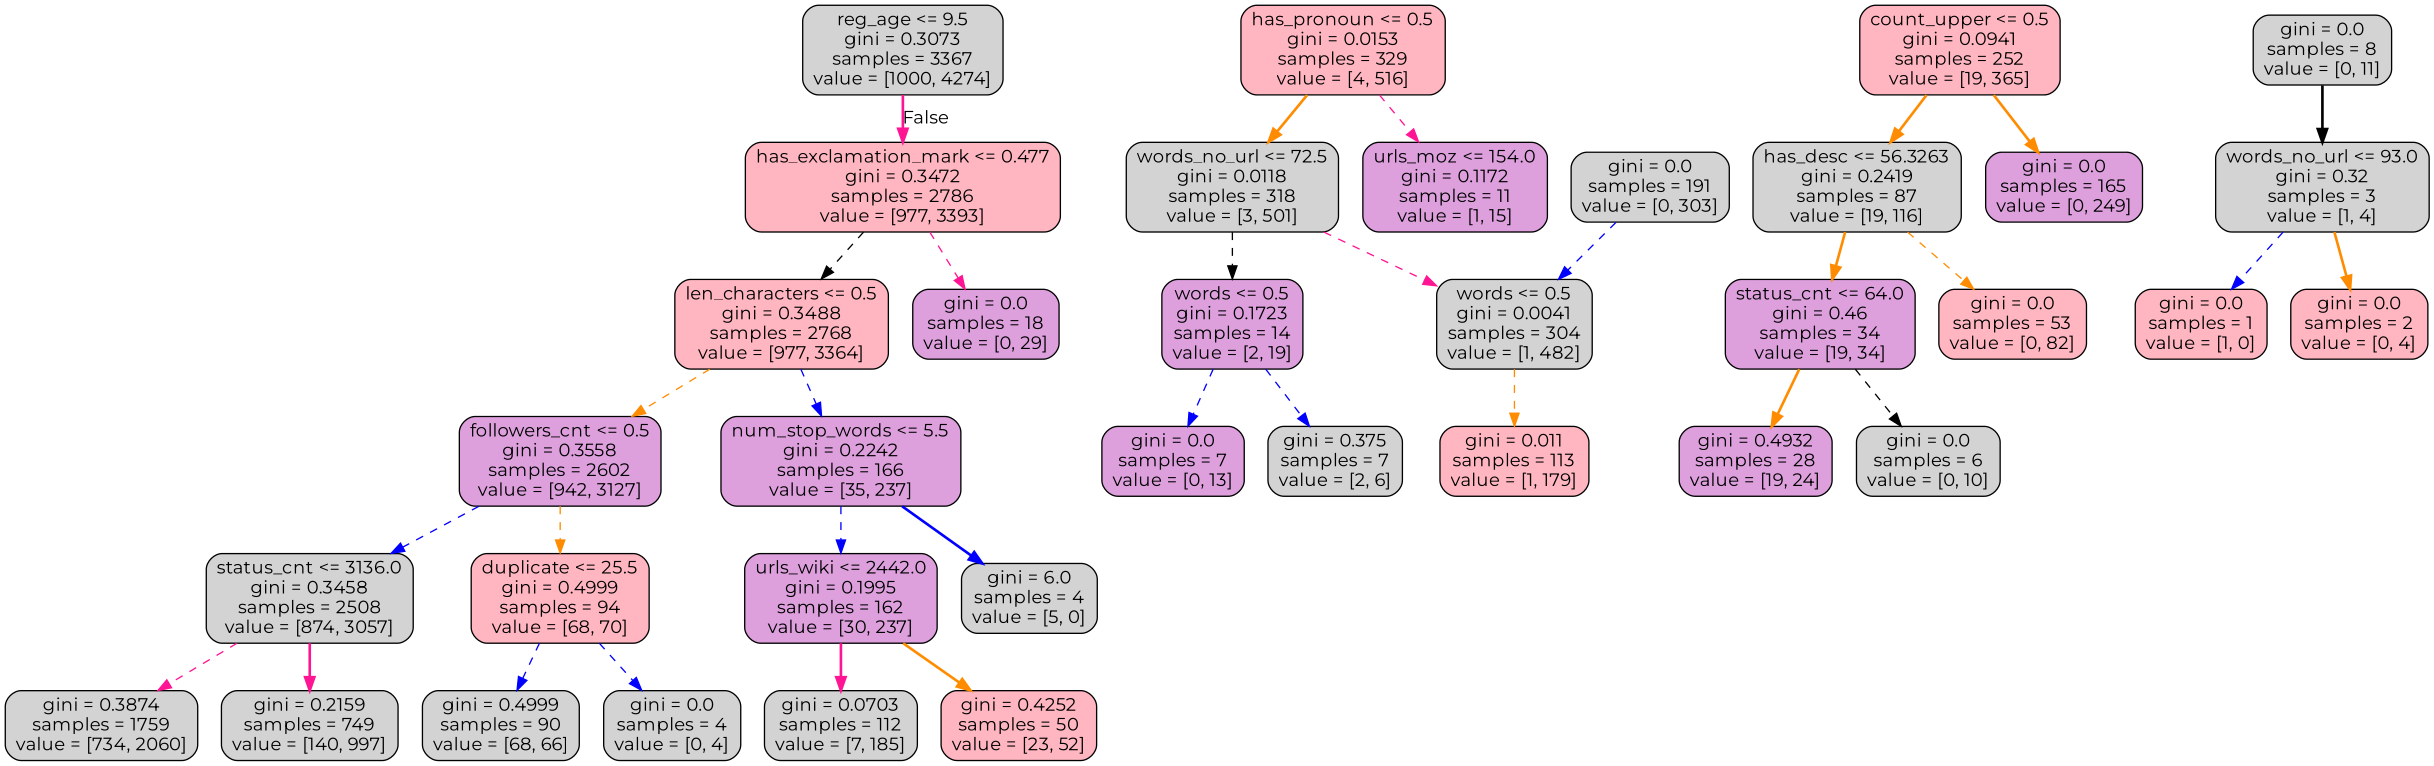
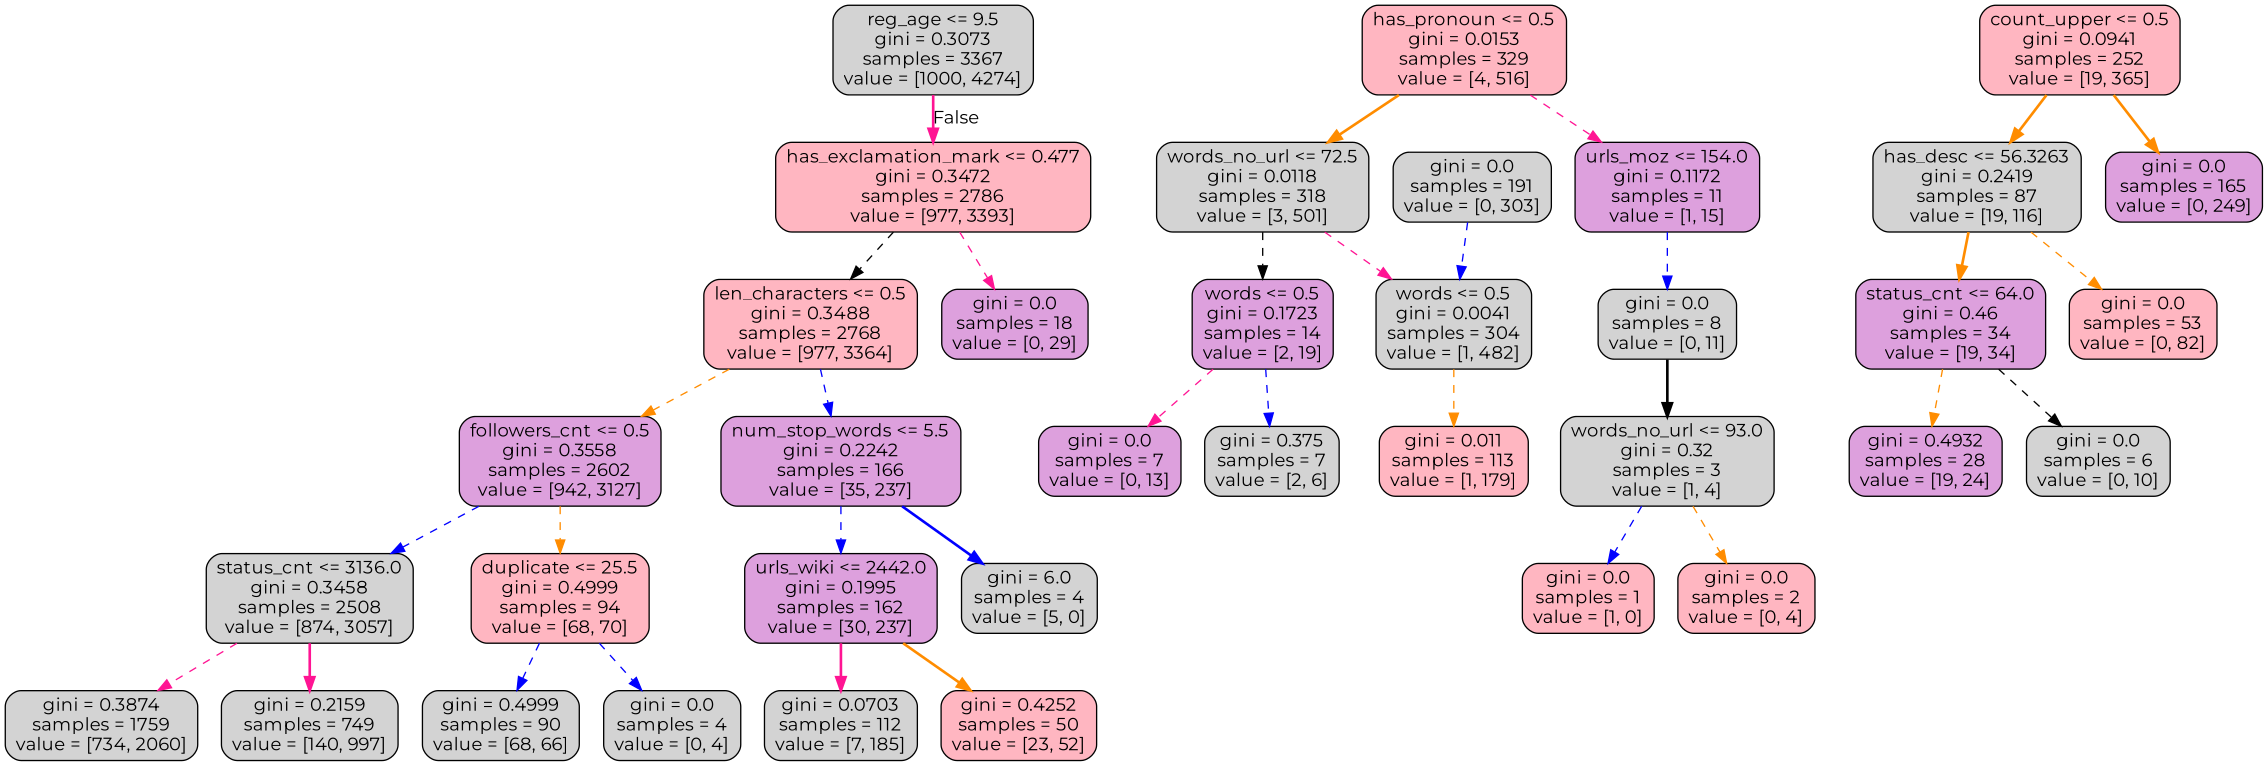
none -> (1667, 254)
(2340, 254) -> (1706, 529)
(1203, 392) -> (1186, 393)
(1788, 392) -> (1938, 391)
